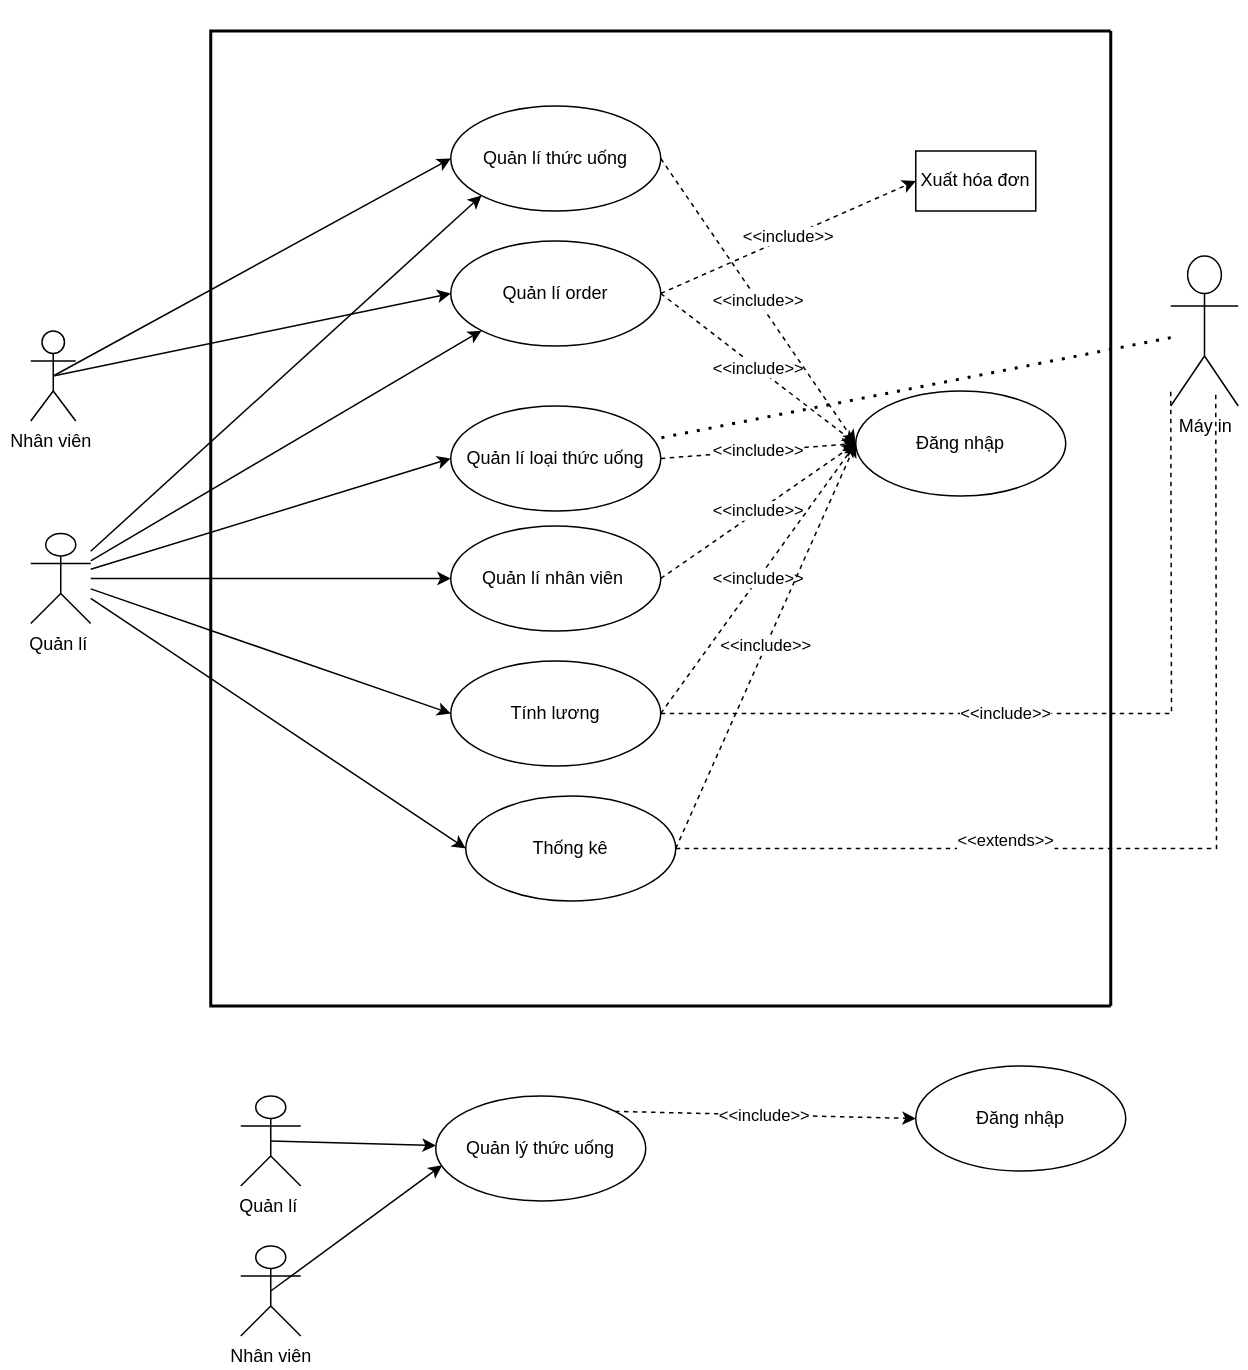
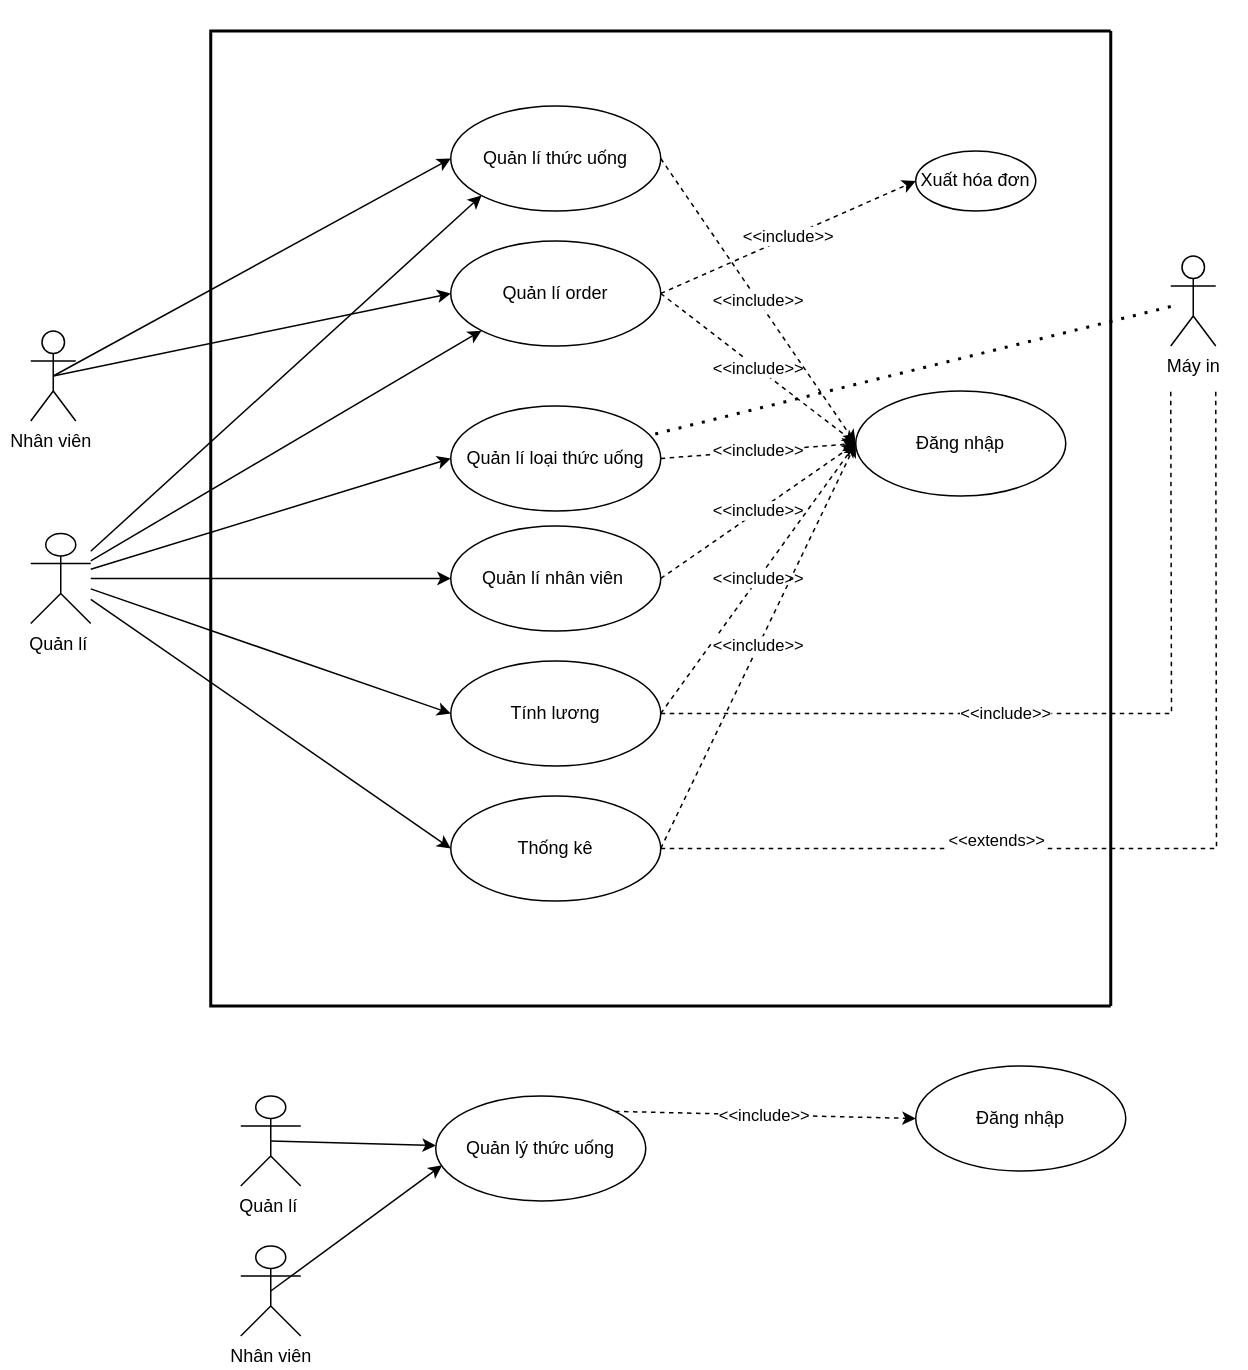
(976, 181) -> (976, 181)
(1205, 331) -> (1193, 301)
(571, 848) -> (556, 848)
